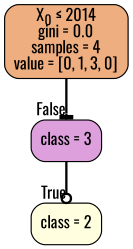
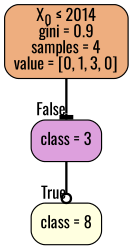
(66, 32) -> (66, 32)
(66, 224) -> (66, 224)
